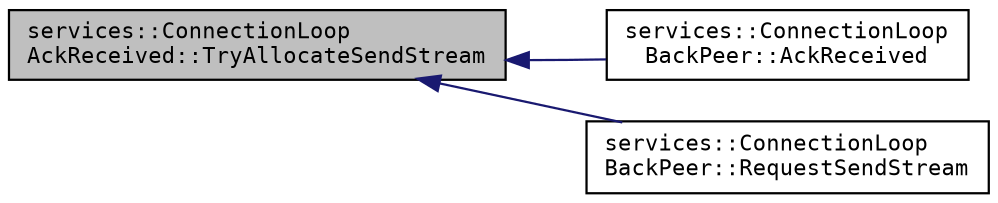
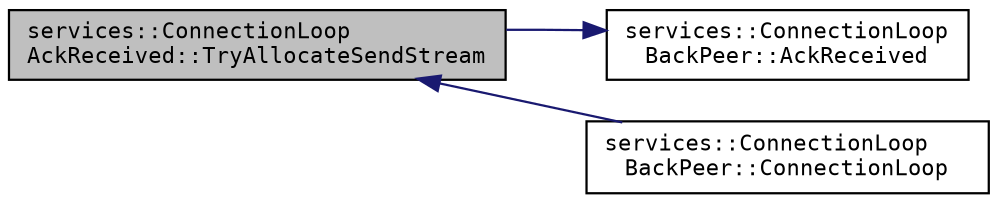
(568, 60) -> (545, 30)
(788, 157) -> (788, 157)
